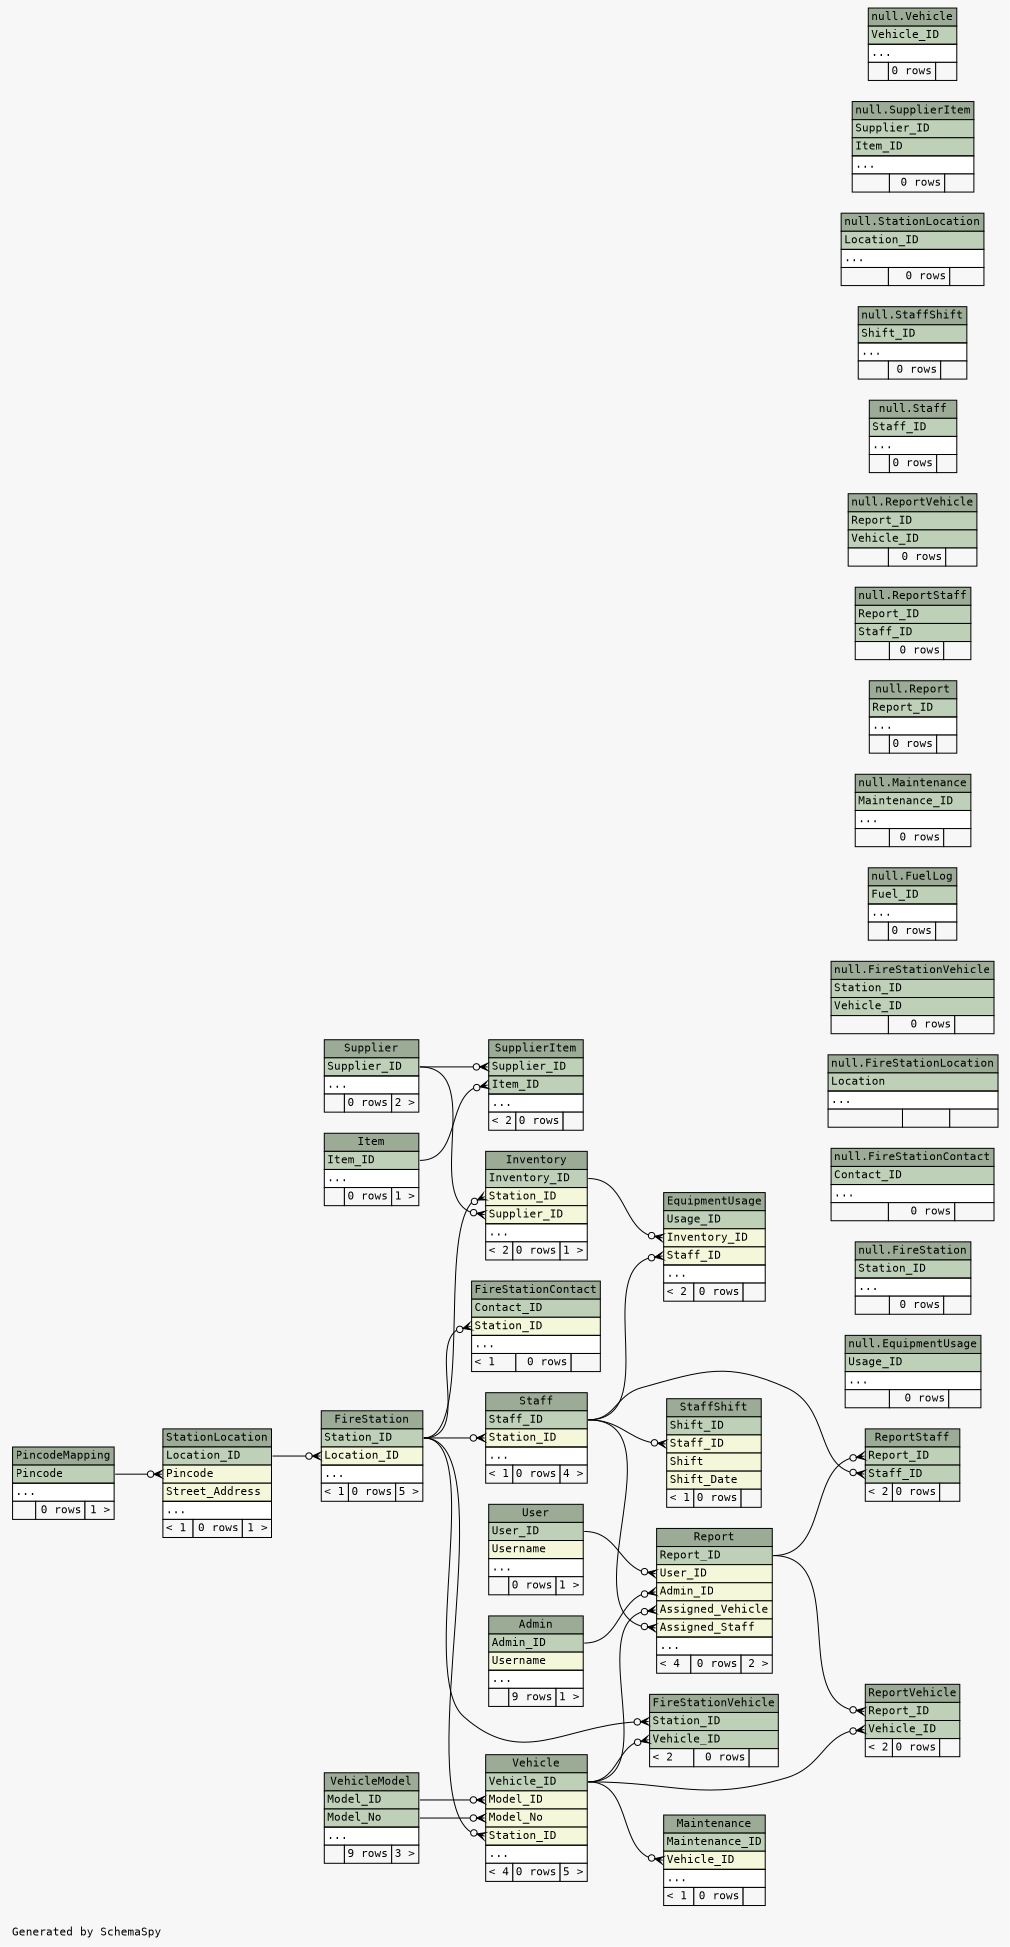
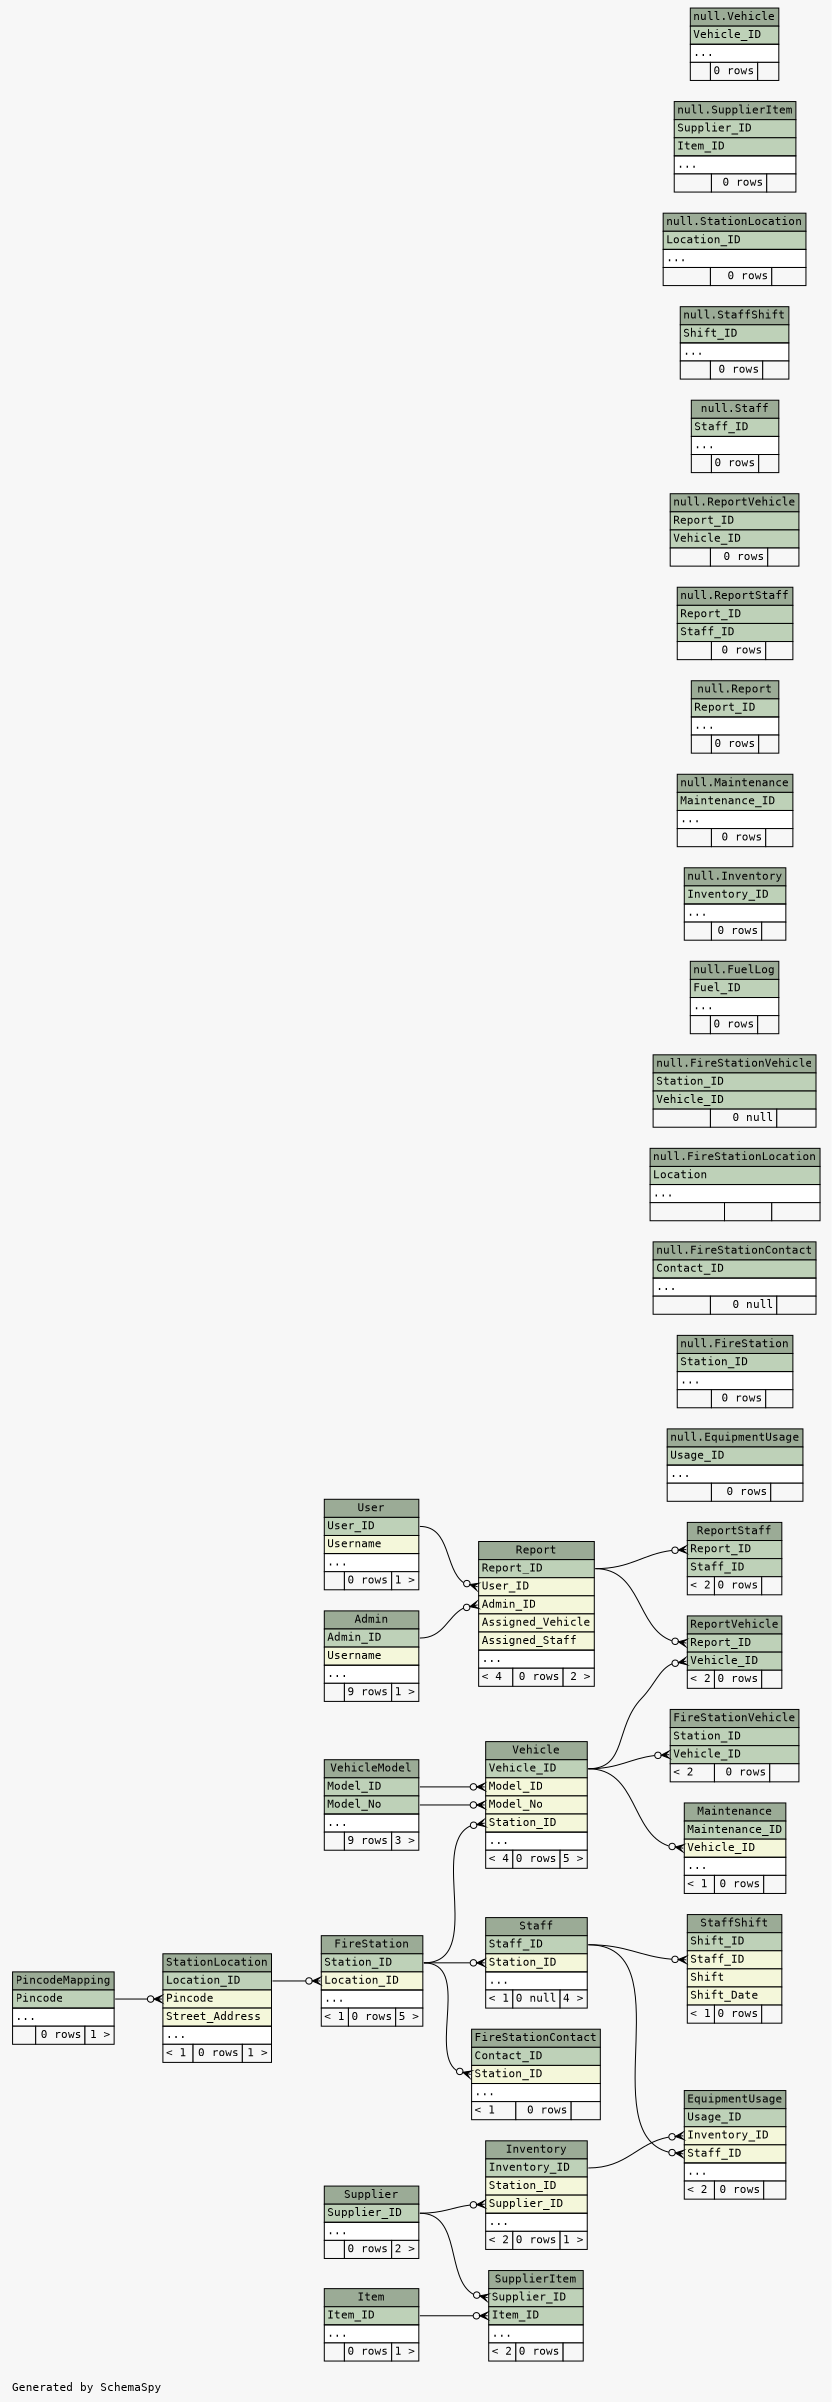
none -> (735, 904)
(931, 1024) -> (753, 1118)
(931, 1211) -> (753, 1305)
(454, 1324) -> none
(737, 1372) -> none
(536, 1474) -> (536, 1999)
(623, 1517) -> none
(447, 1651) -> none
(623, 1703) -> none
